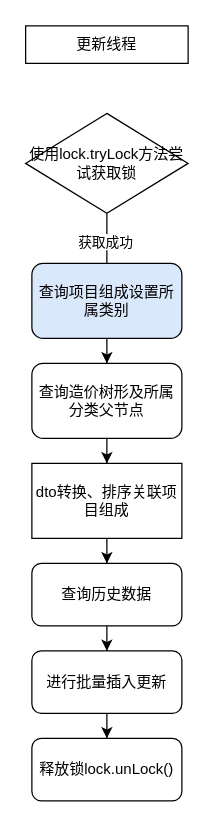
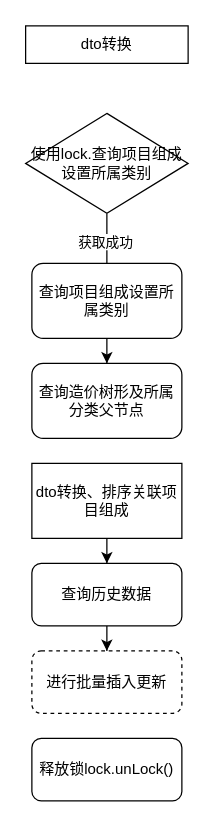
(107, 44) -> (107, 44)
(107, 163) -> (107, 163)
(107, 301) -> (107, 301)
(107, 455) -> none
(107, 682) -> (107, 682)
(107, 730) -> none
